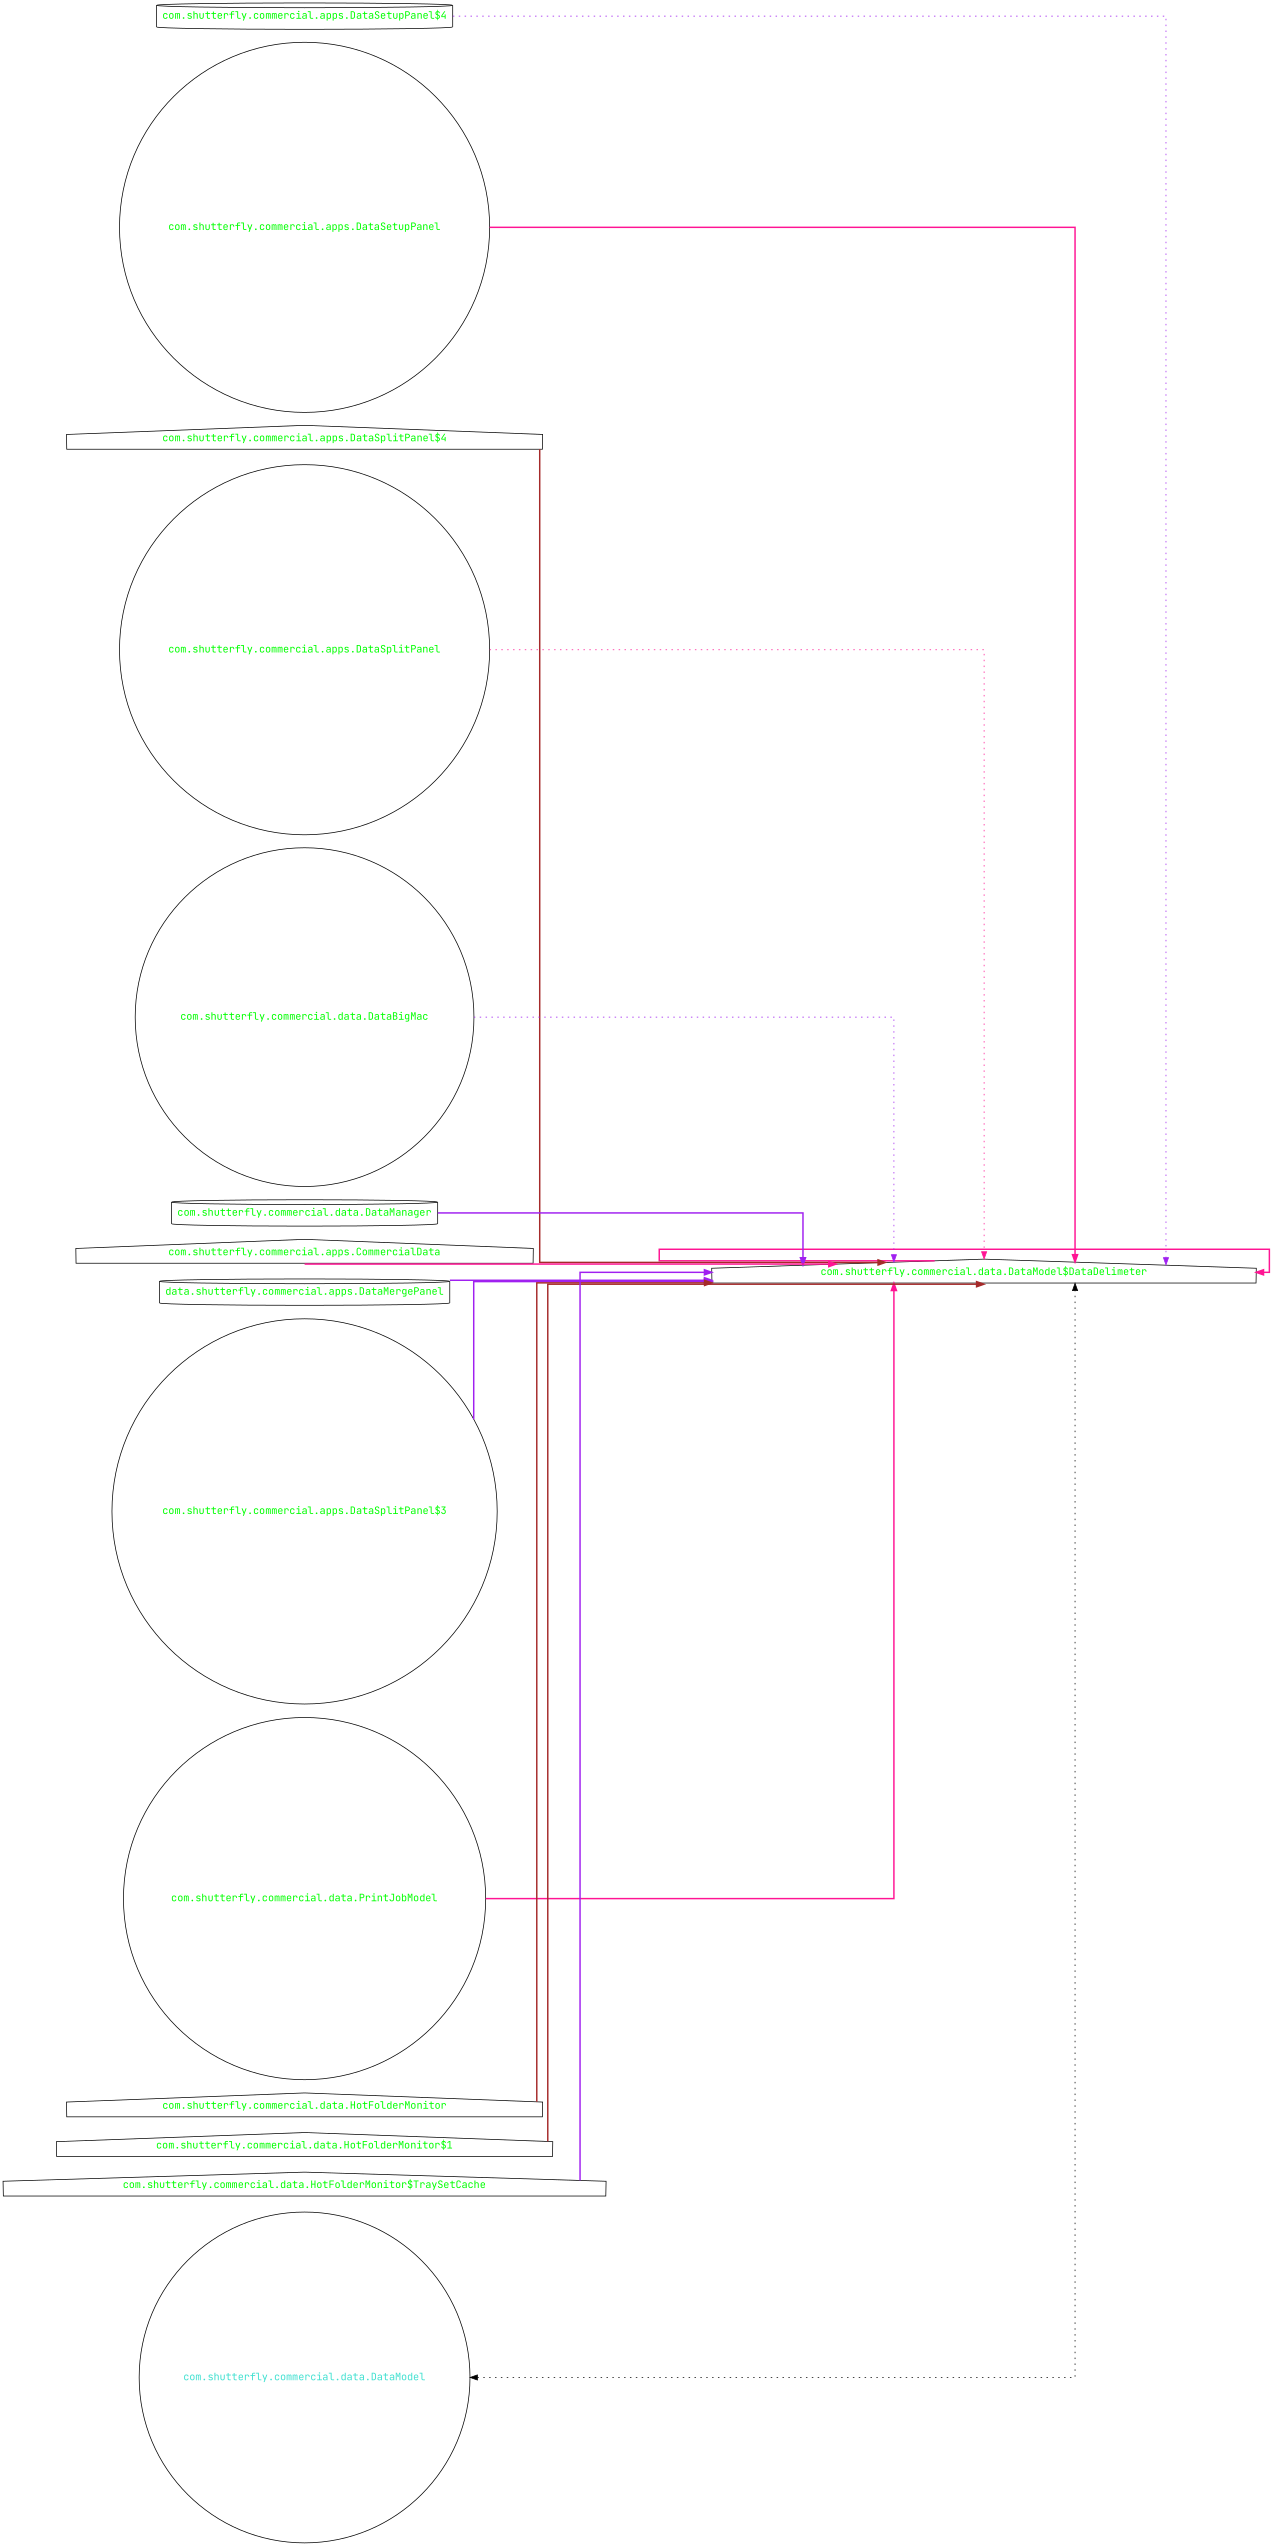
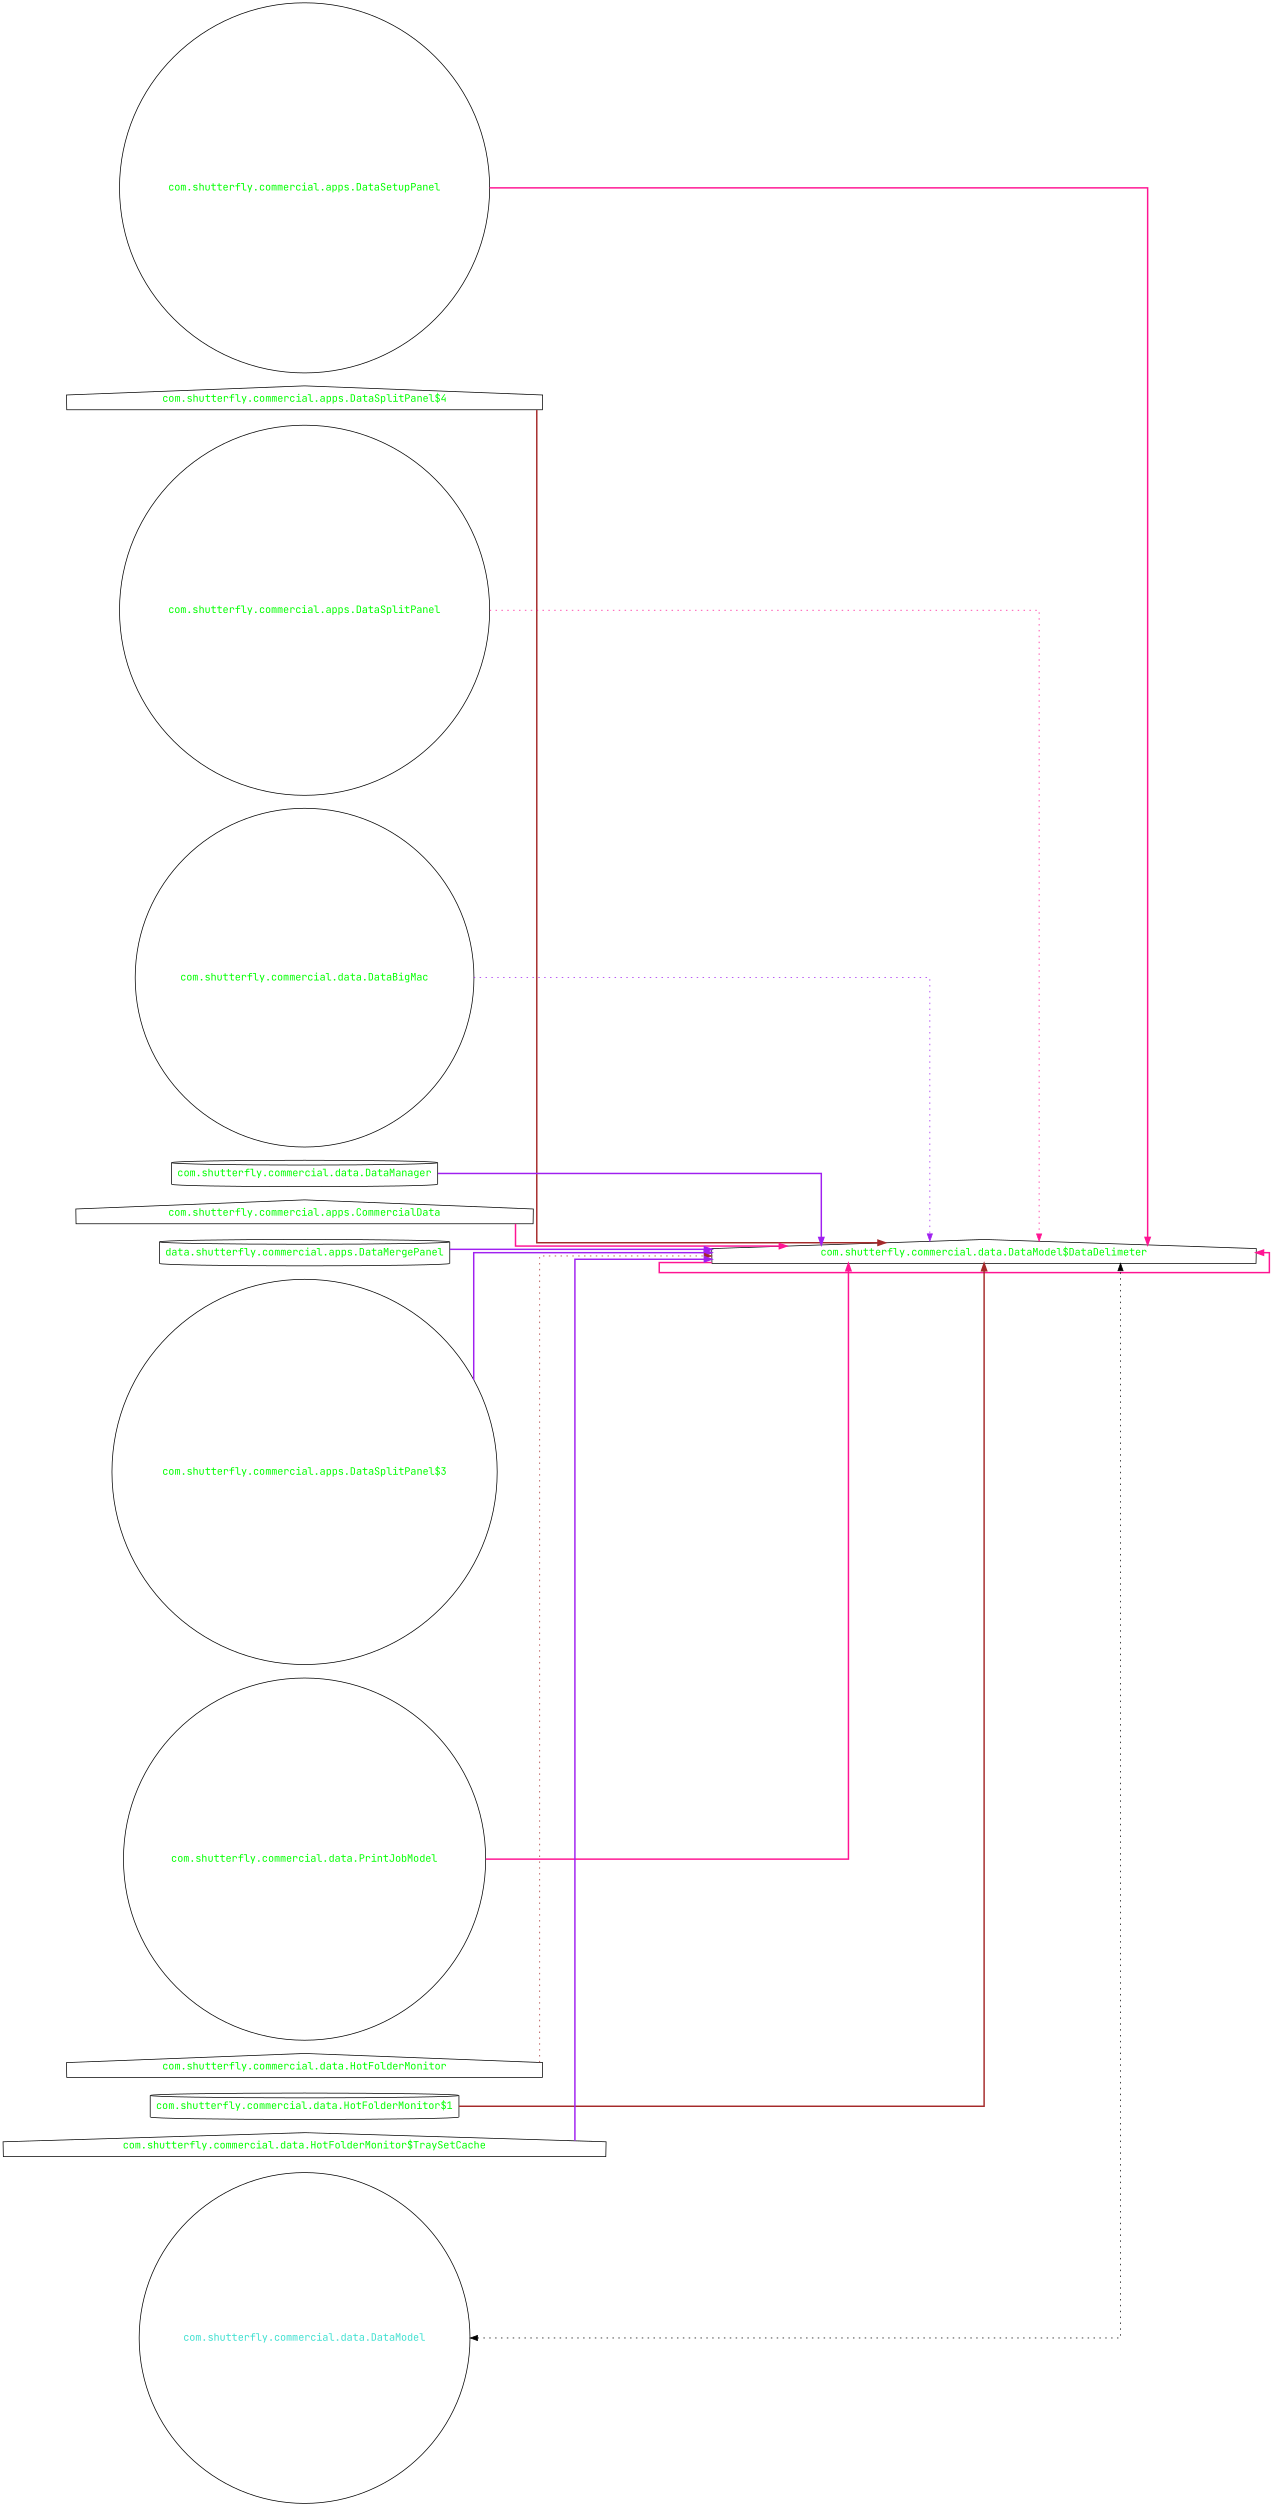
(305, 16) -> none
(537, 1608) -> (540, 1577)
(305, 2146) -> (305, 2106)
